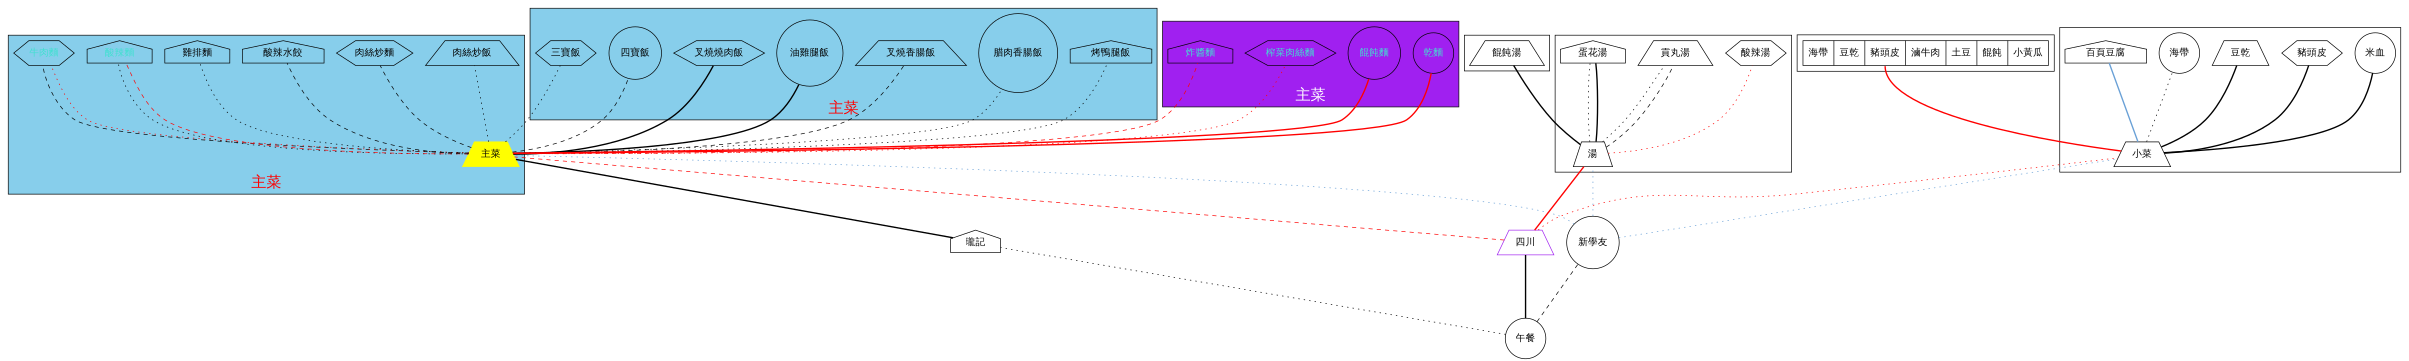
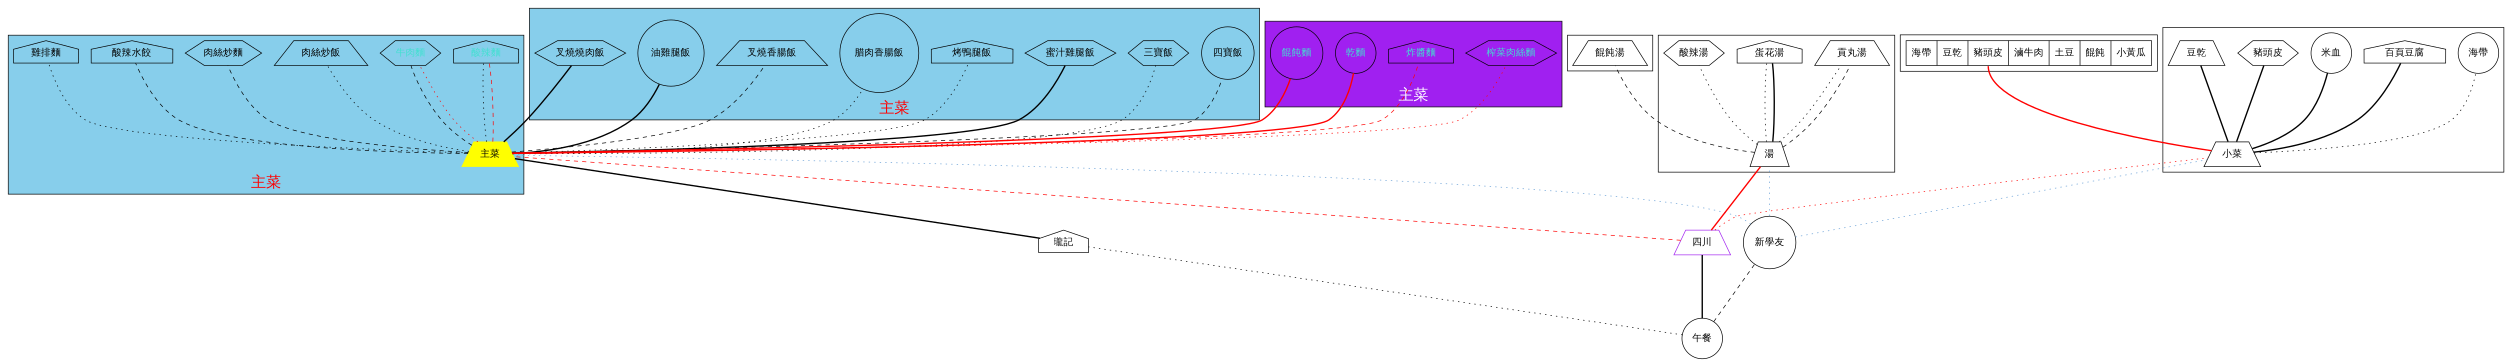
none -> (1070, 53)
(2124, 102) -> (2341, 129)
(1543, 109) -> (1671, 129)
(1696, 133) -> (1723, 109)
